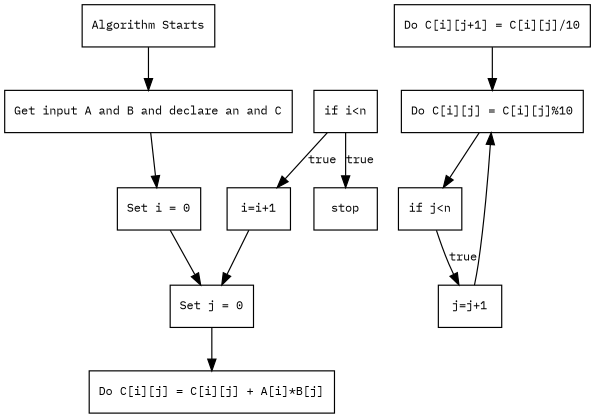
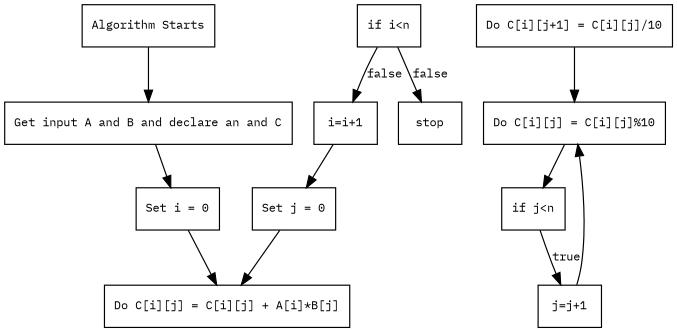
(323, 160) -> (385, 75)
(360, 160) -> (431, 75)
(183, 252) -> (200, 252)
